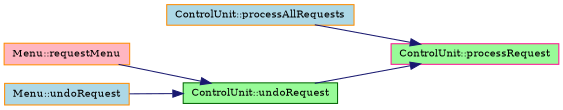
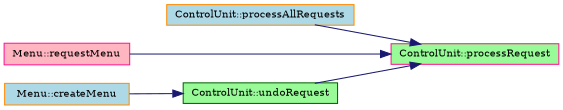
(67, 54) -> (67, 54)
(160, 73) -> (255, 54)
(67, 94) -> (67, 94)
